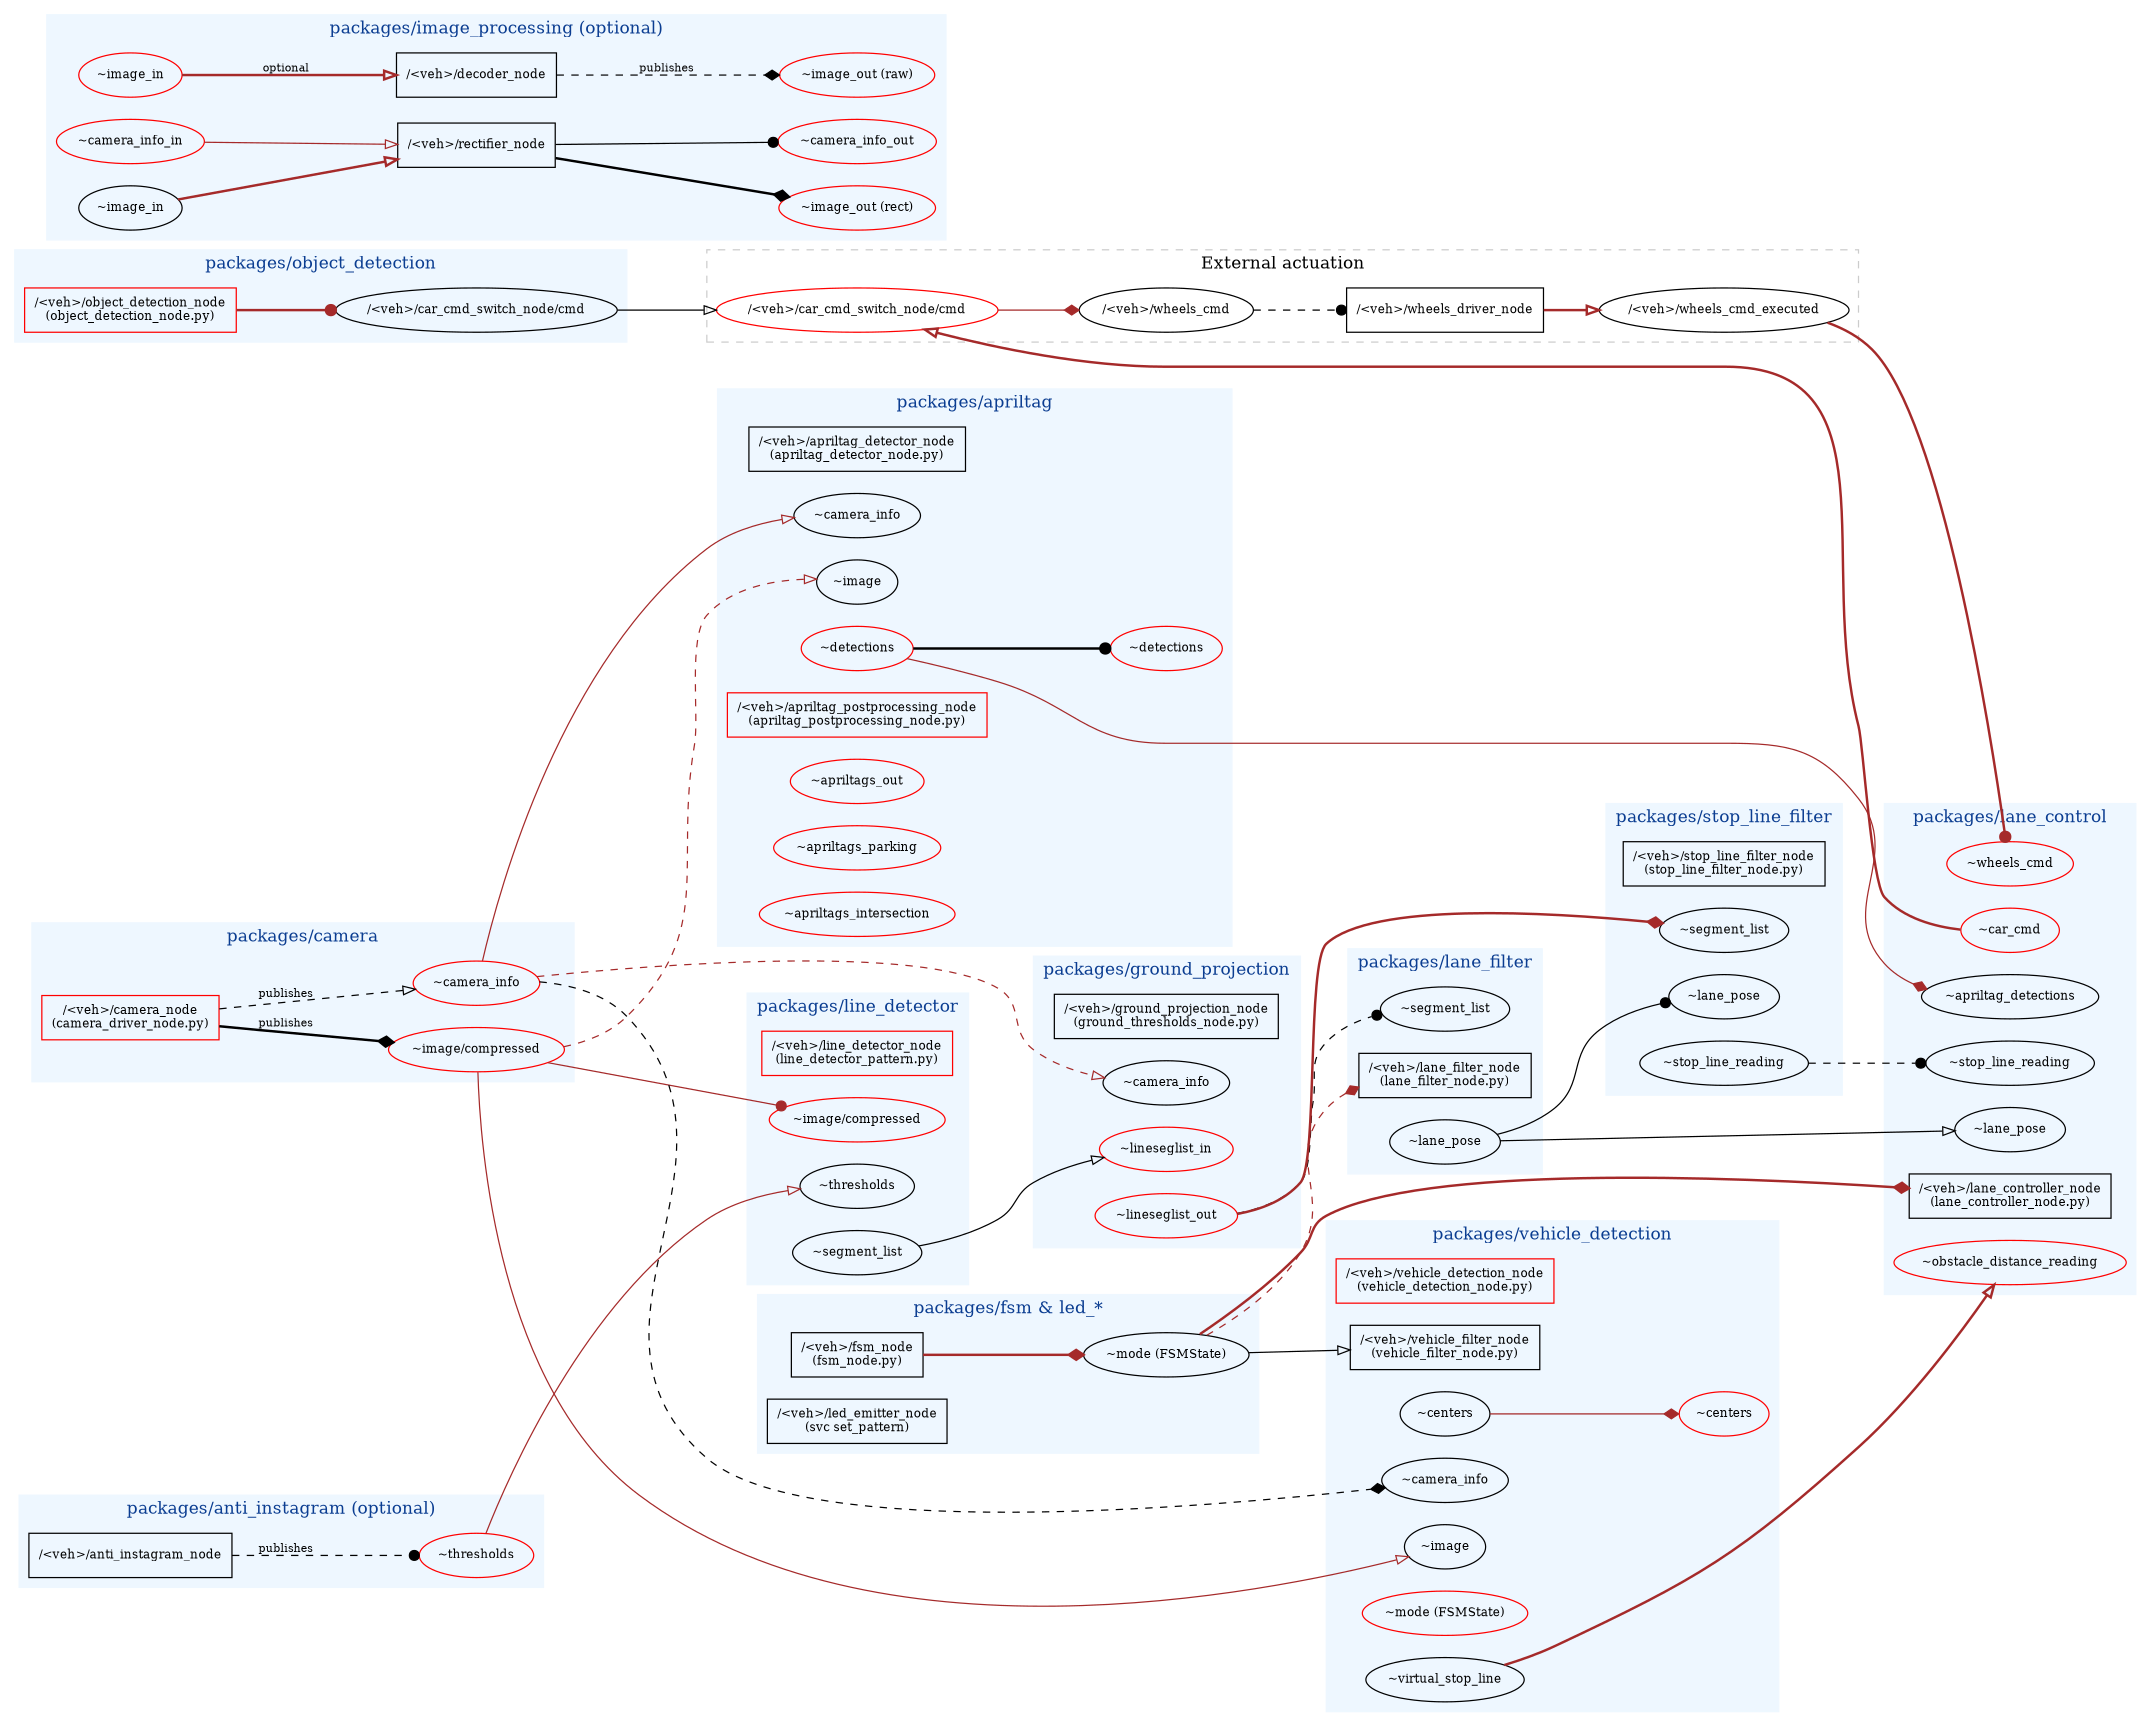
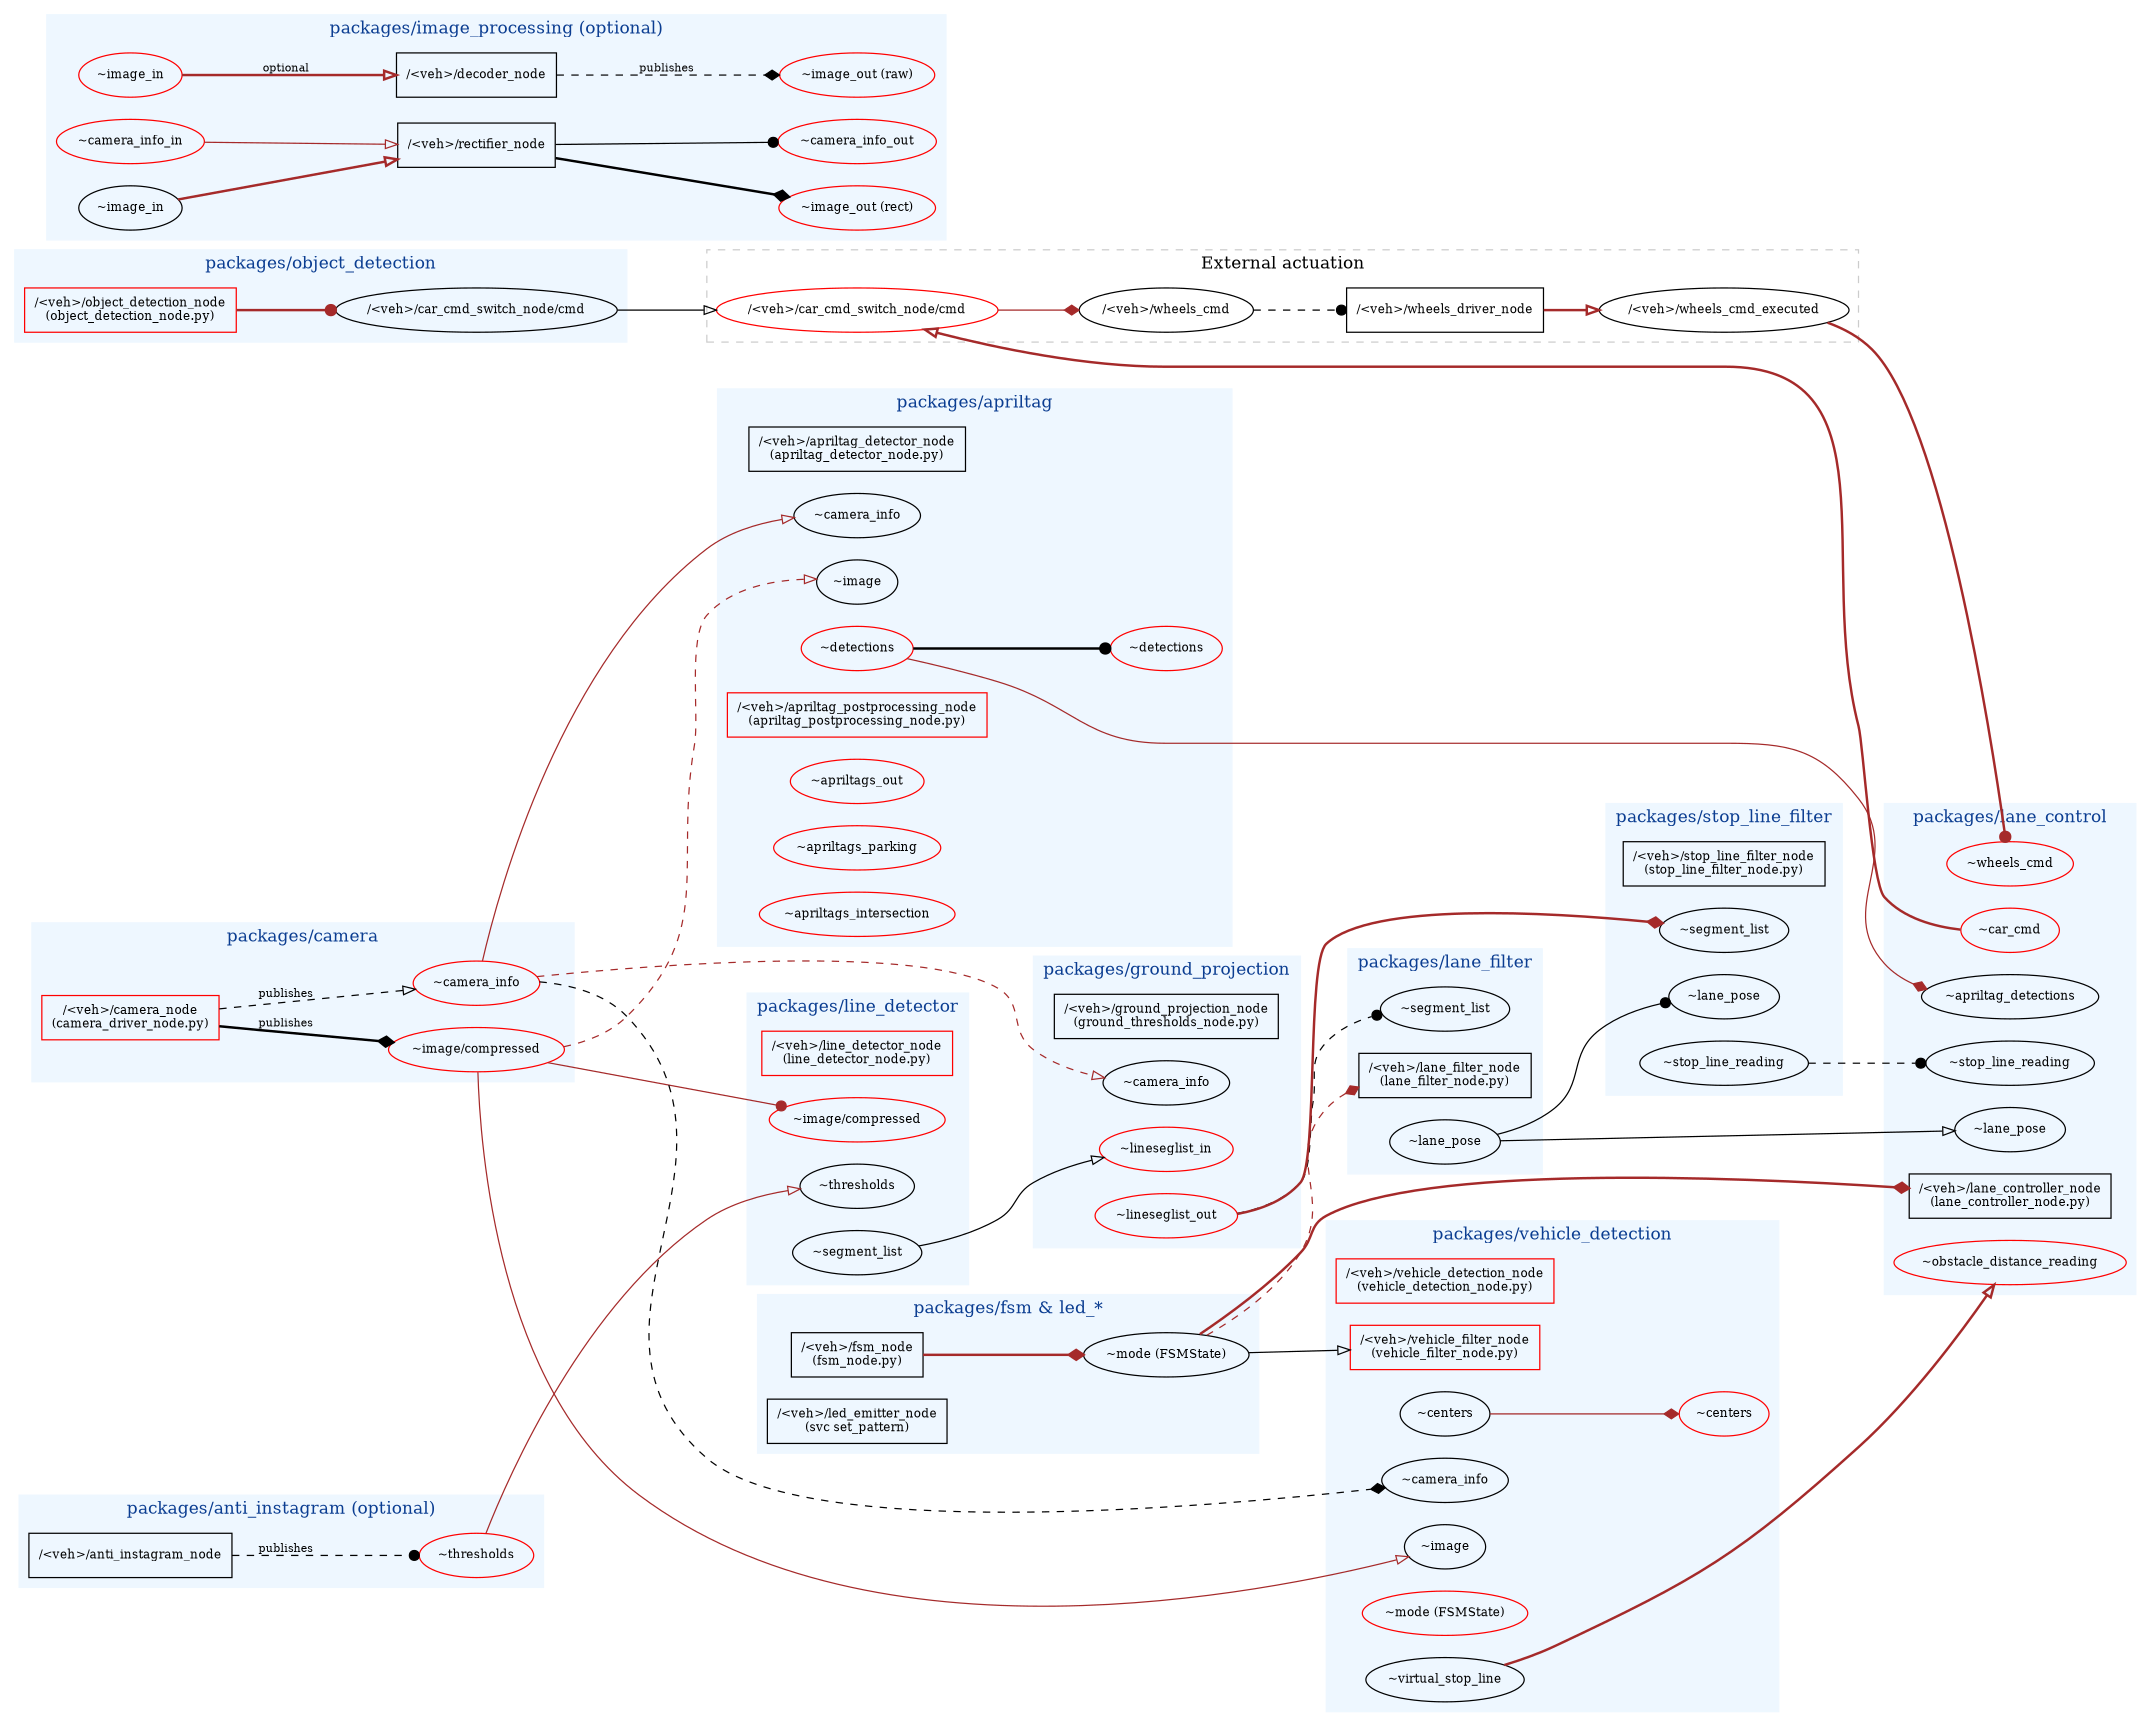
(857, 1053) -> (857, 1053)
(1445, 1347) -> (1445, 1347)
